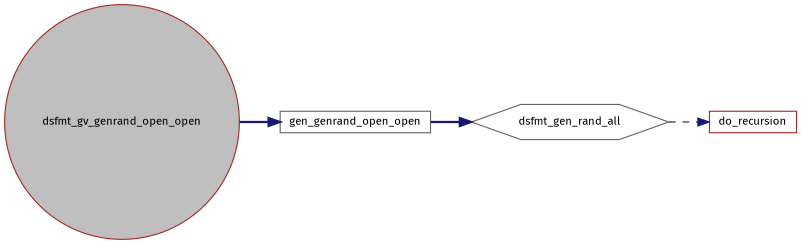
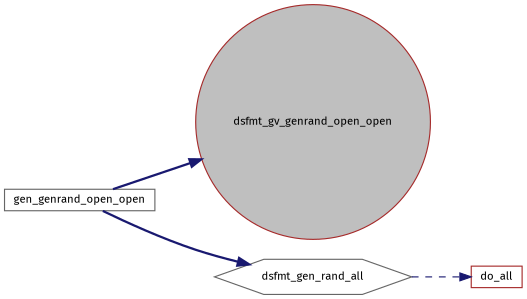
(254, 122) -> (152, 176)
(753, 122) -> (497, 277)
